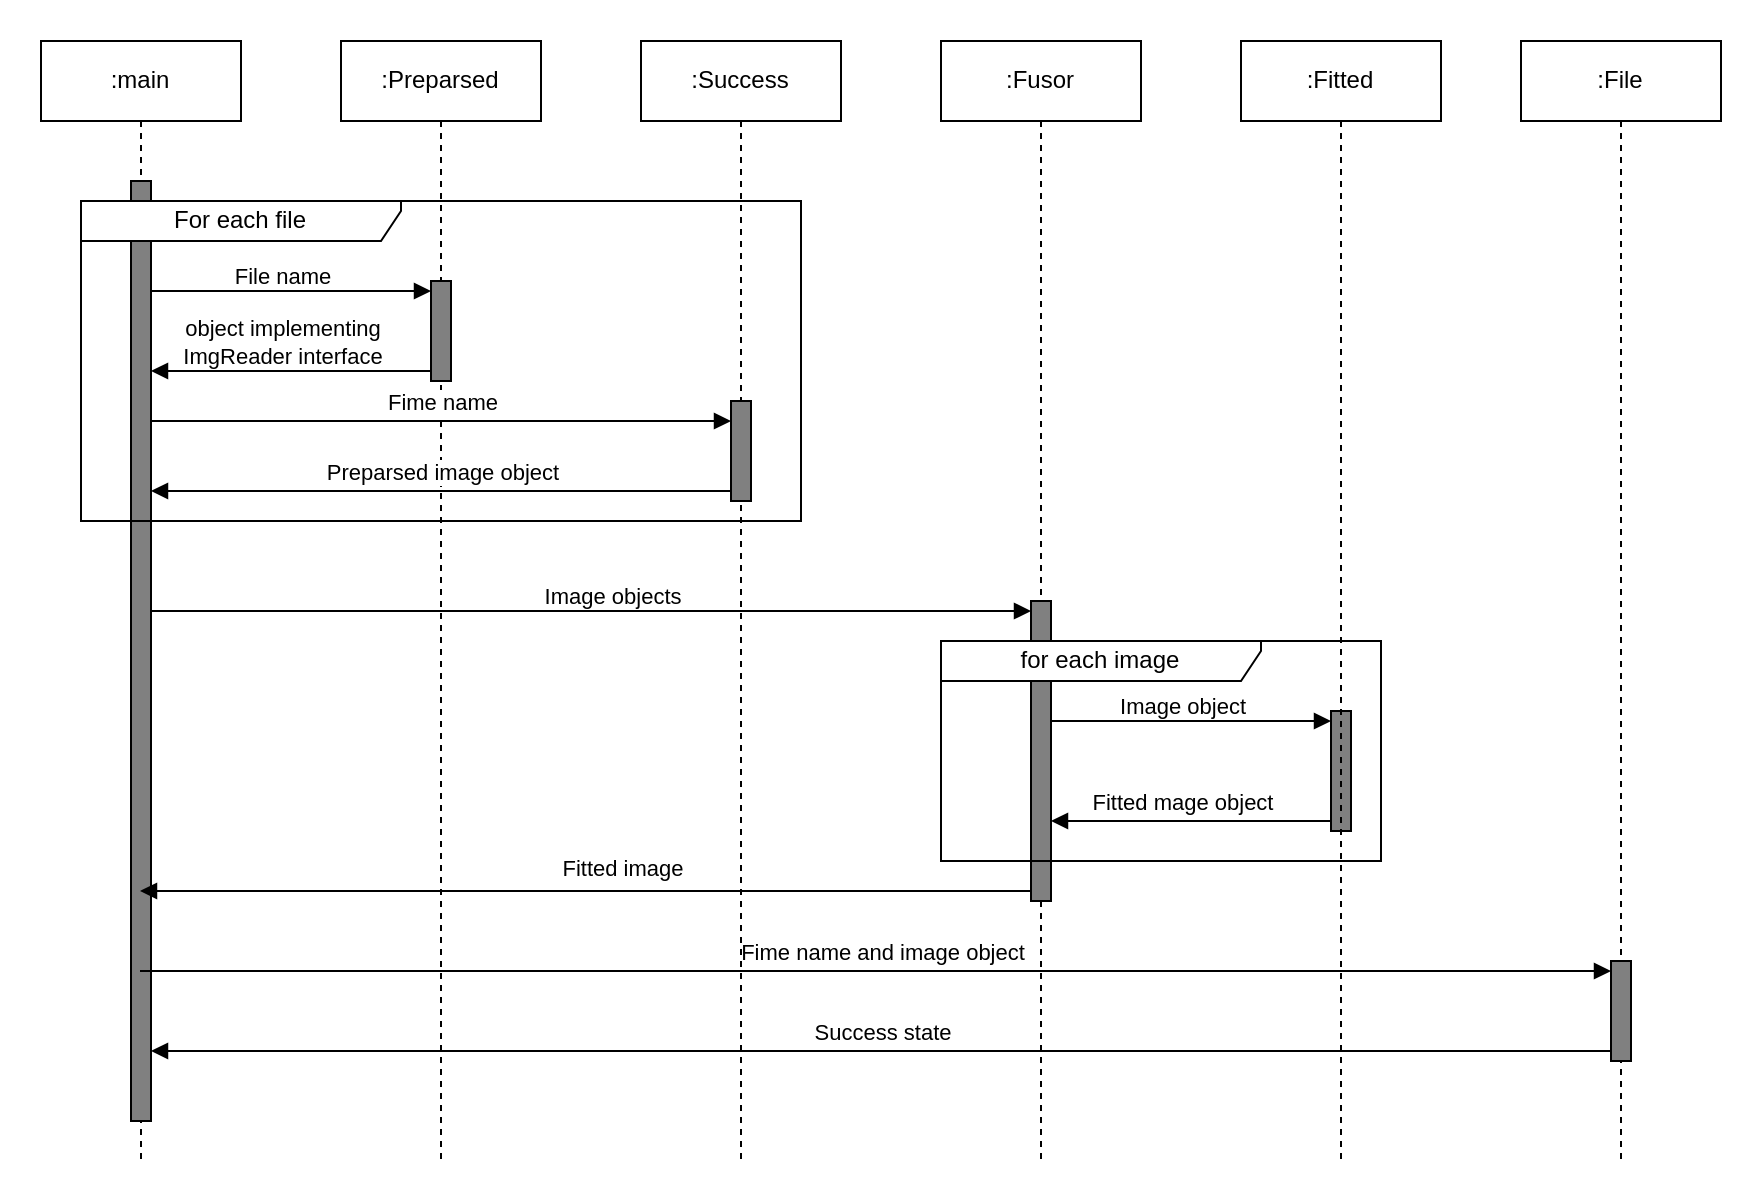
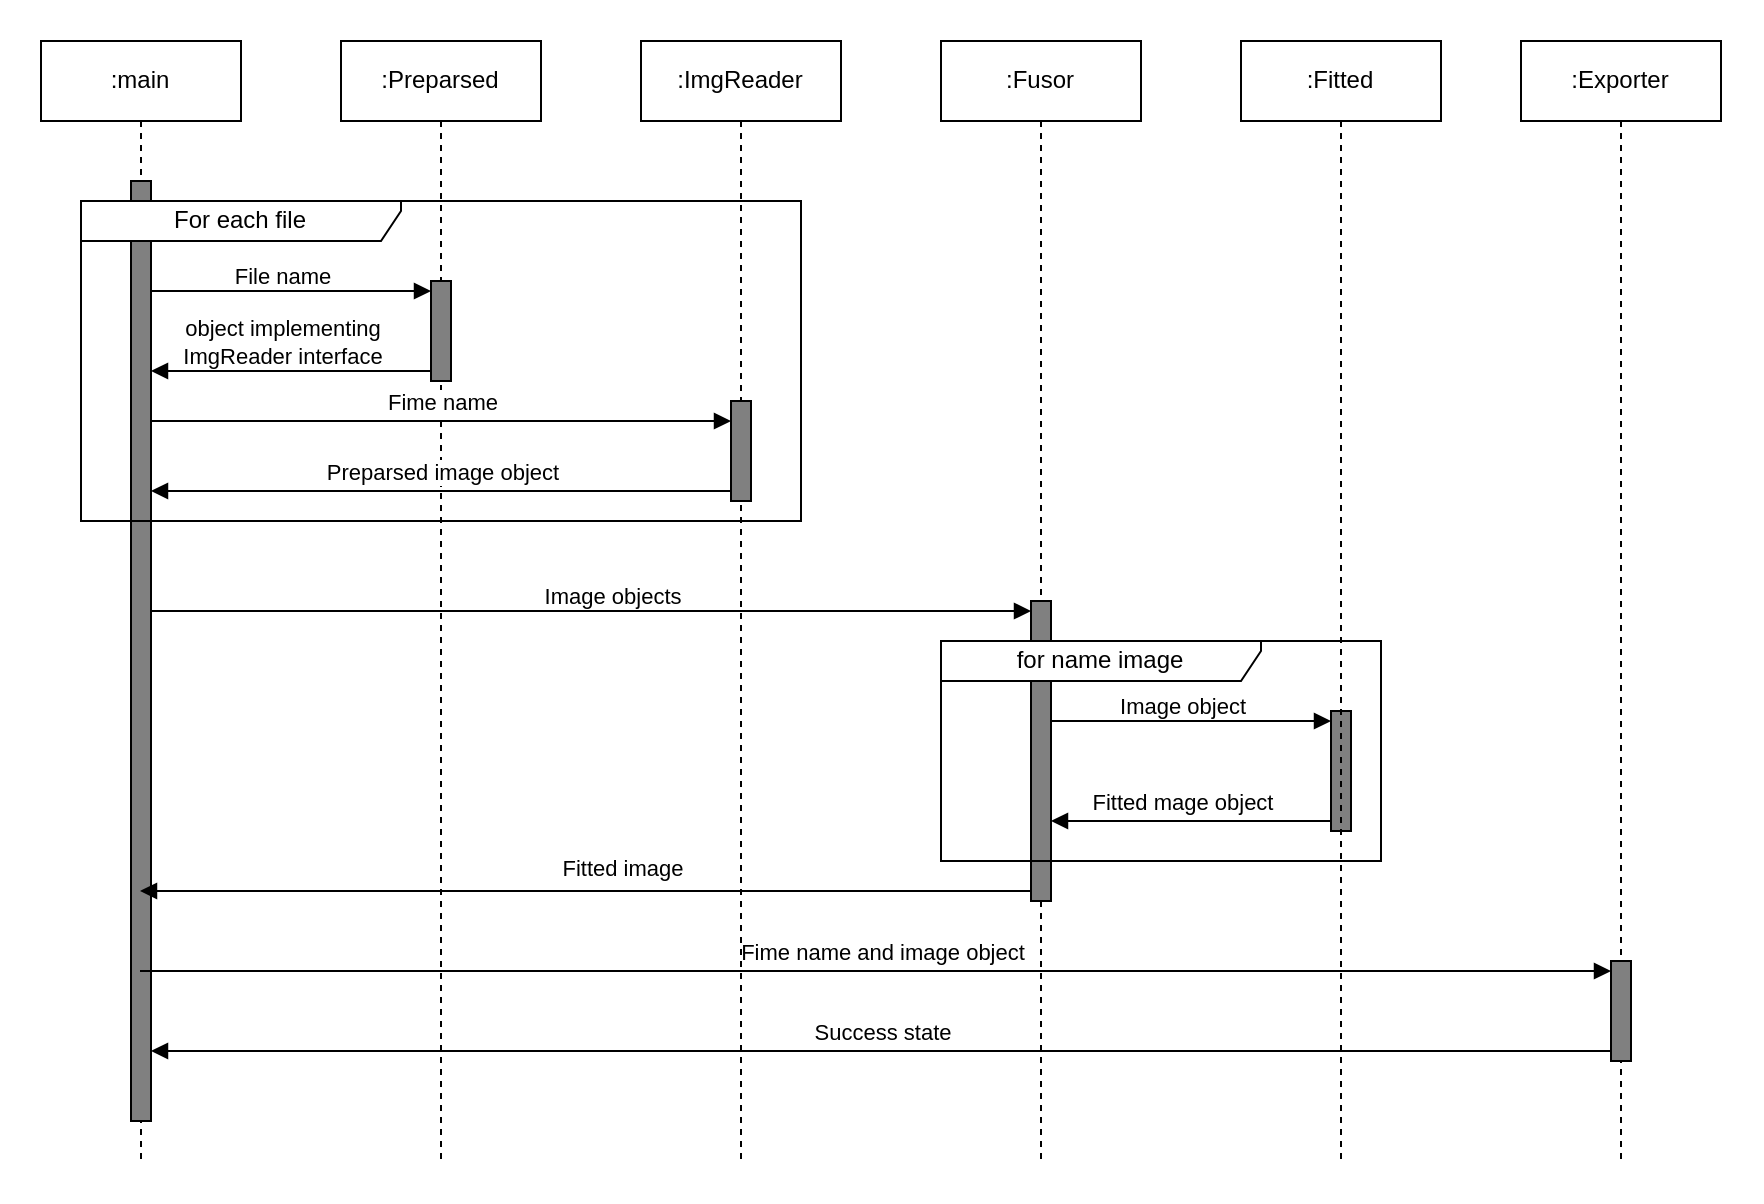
(741, 81) -> (741, 81)
(1621, 81) -> (1621, 81)
(1101, 661) -> (1101, 661)
